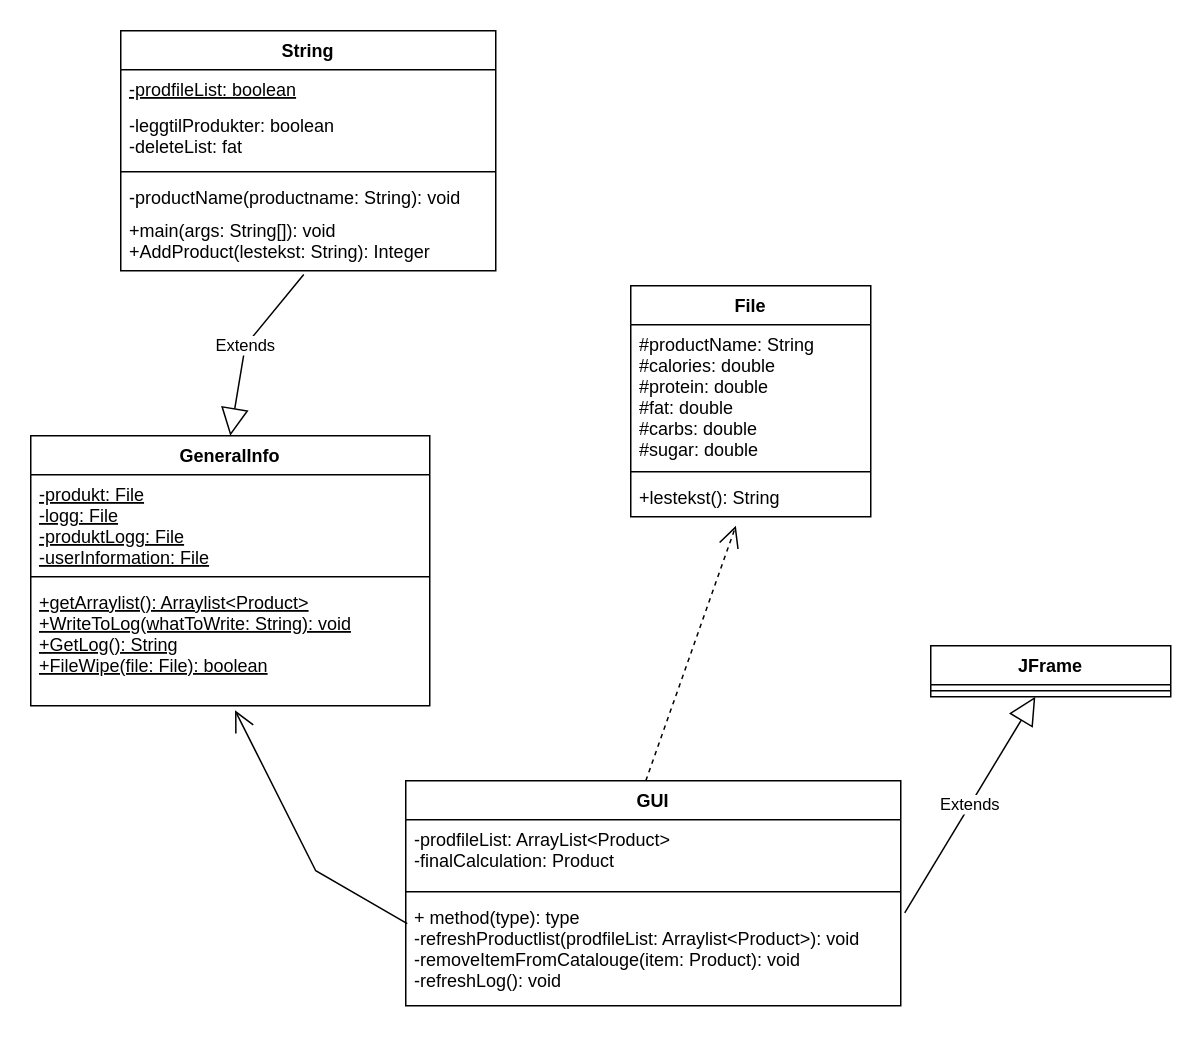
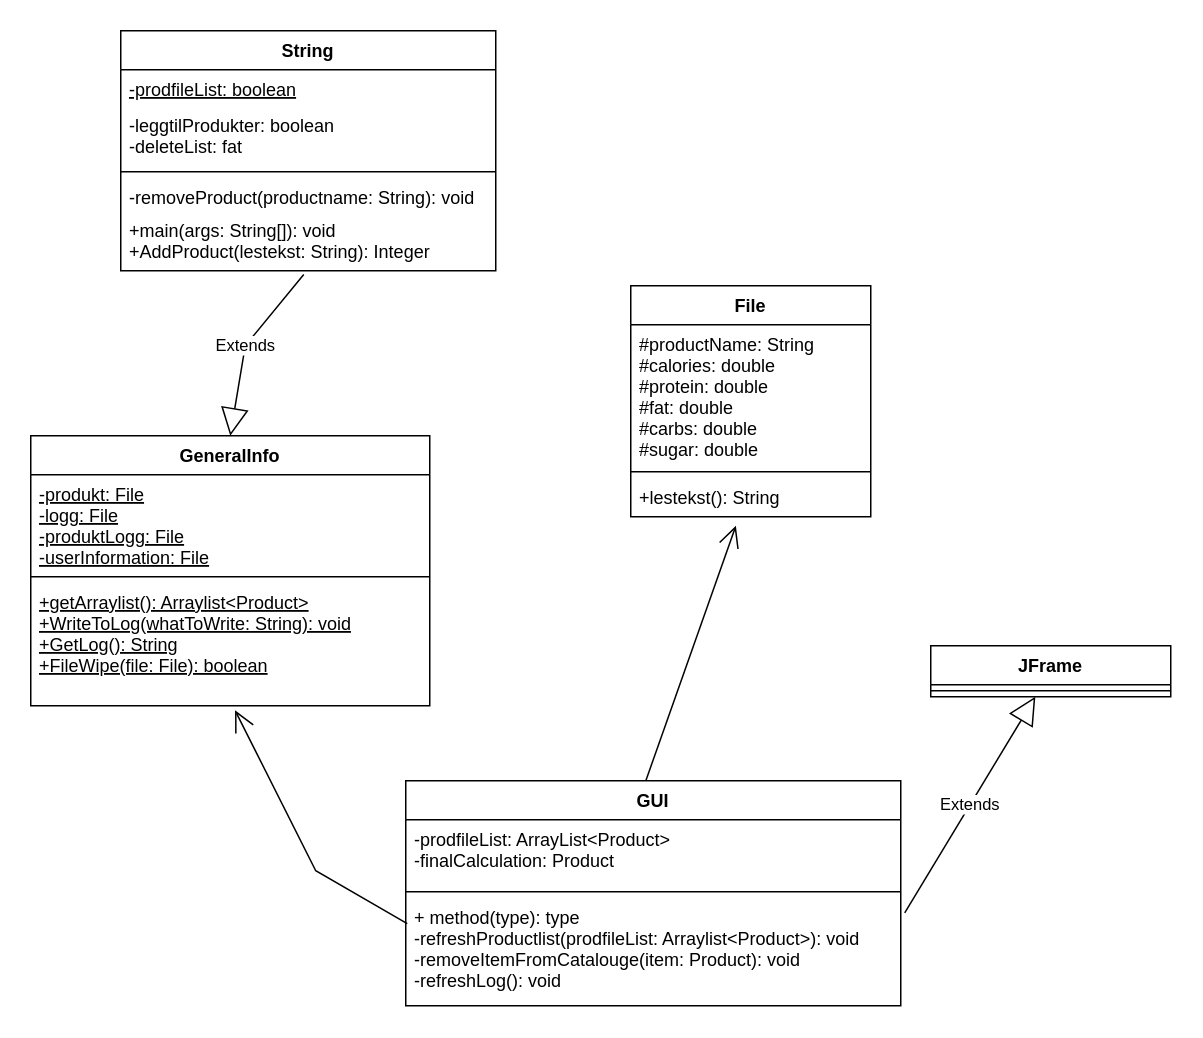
(312, 198) -> (322, 198)
(691, 653) -> (691, 653)
